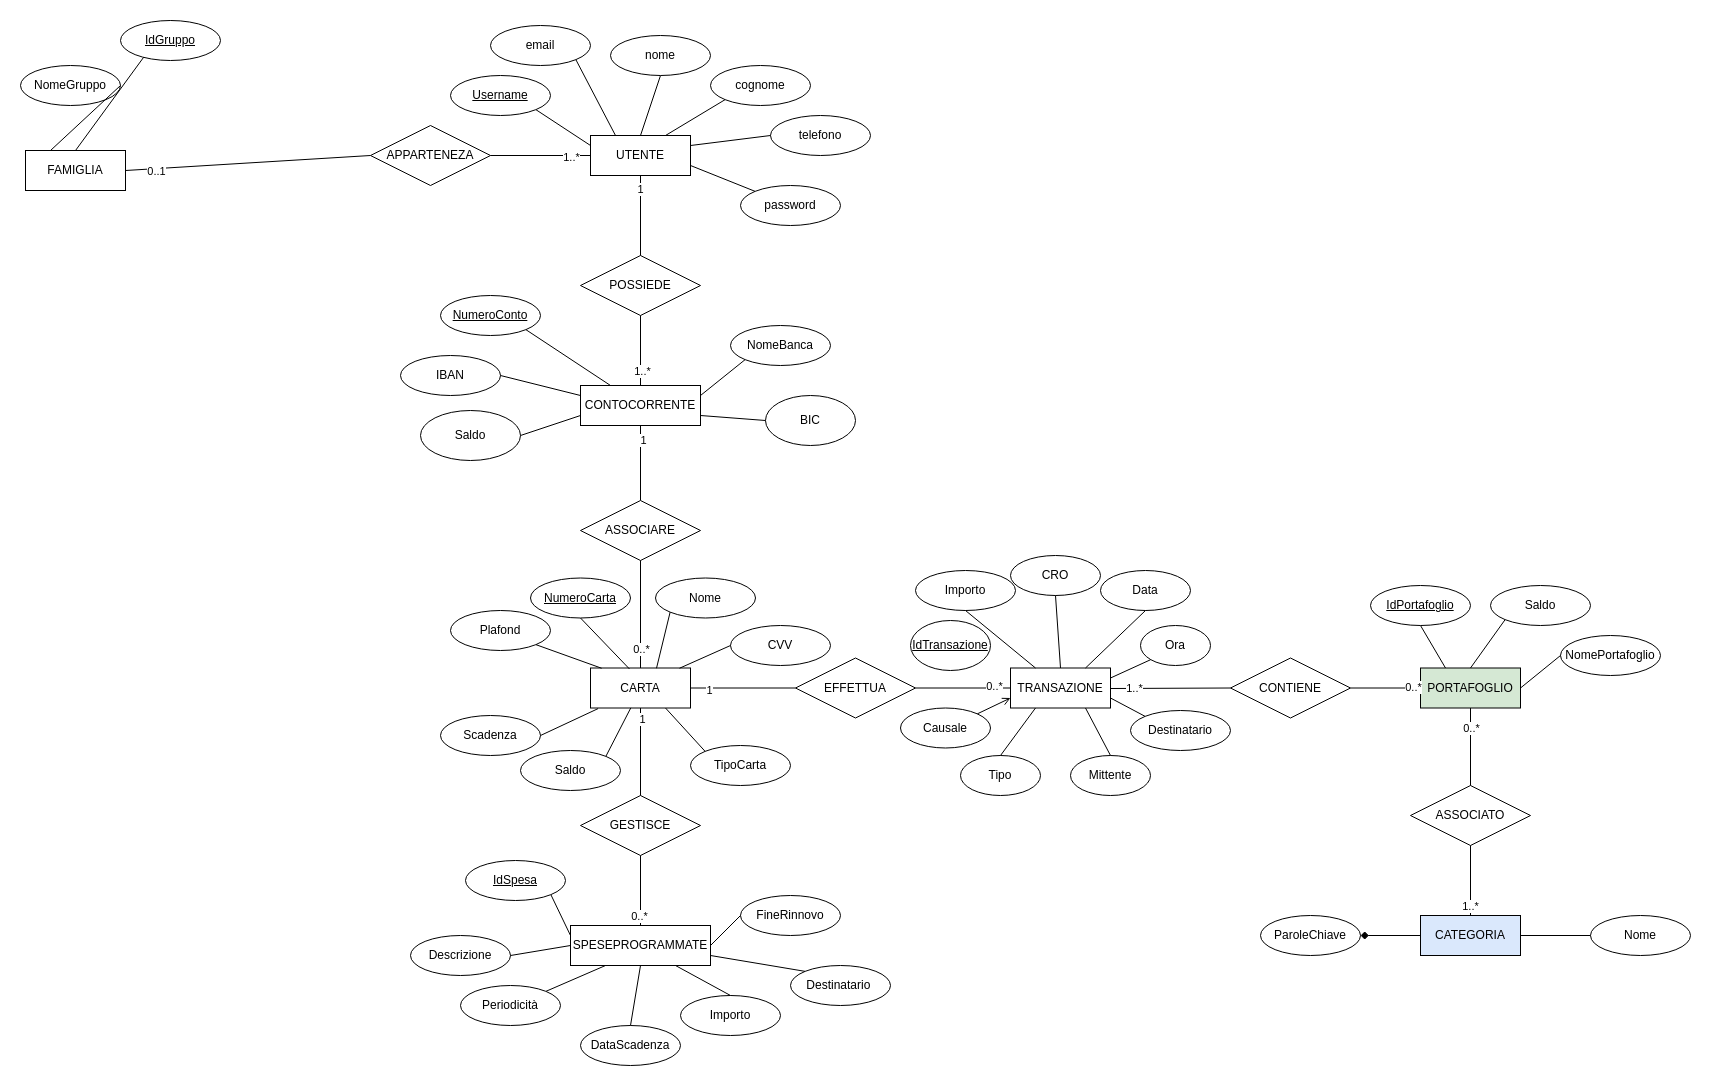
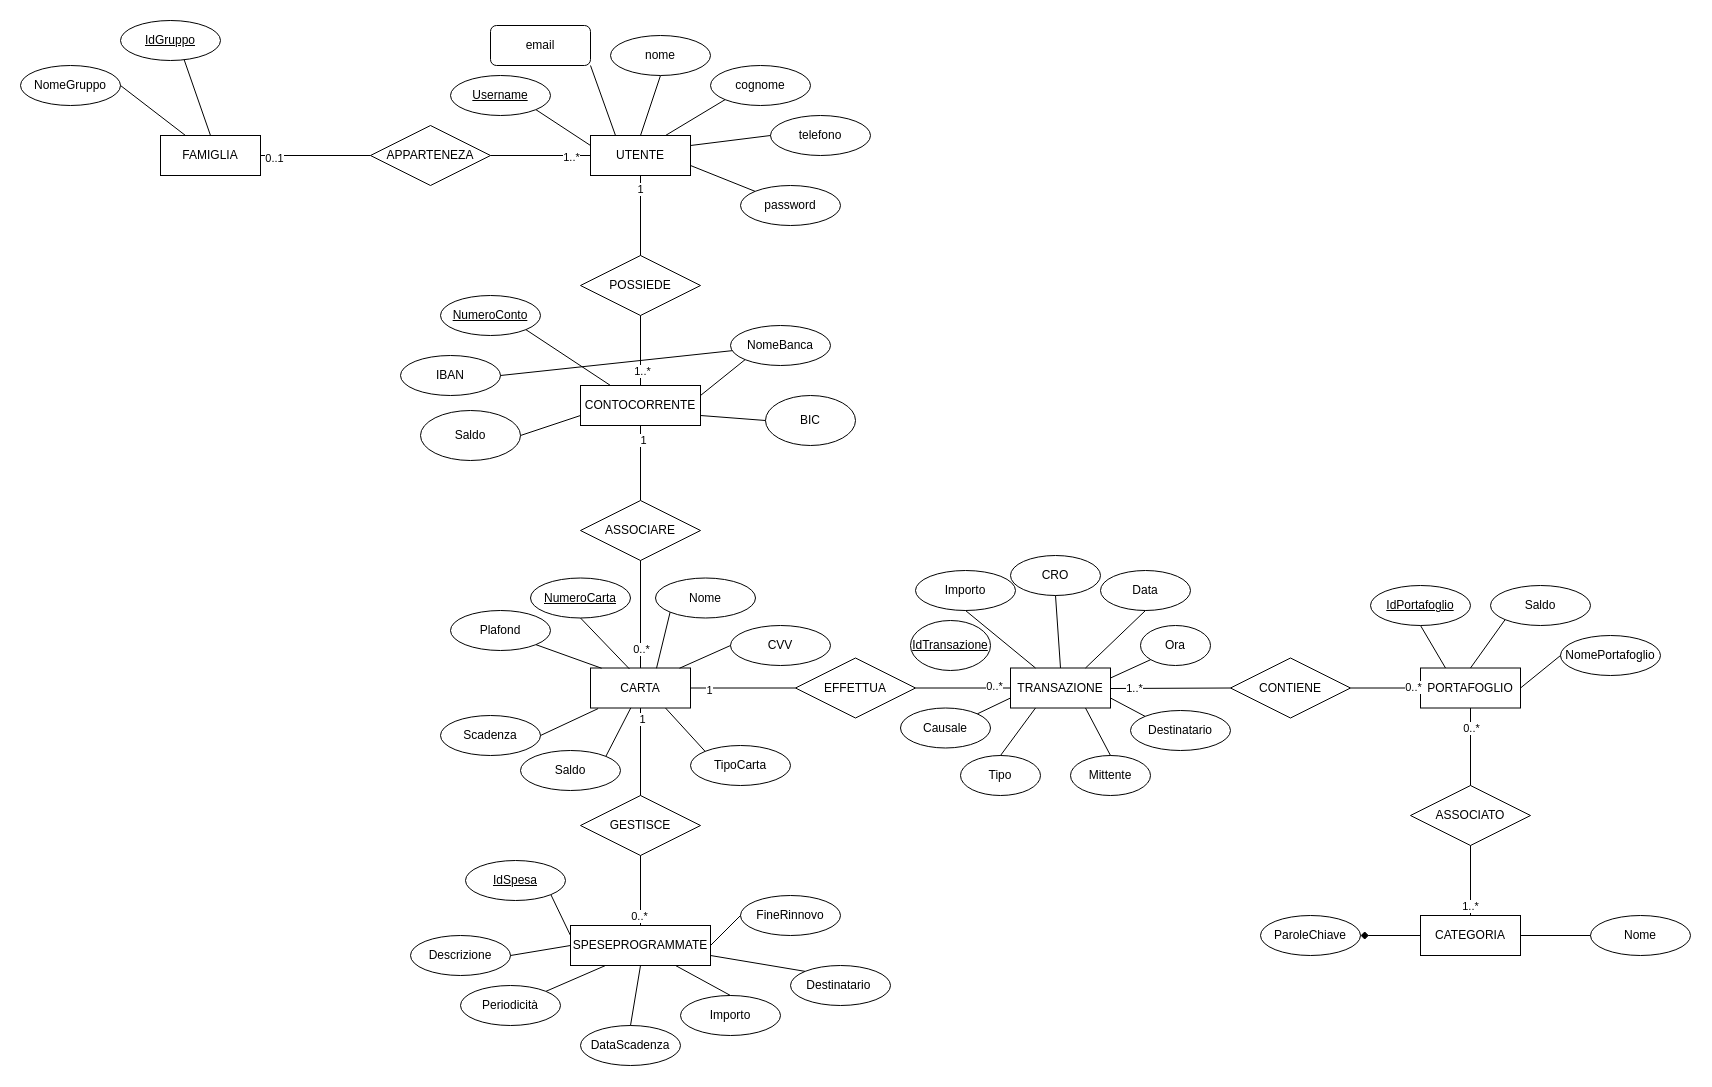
(541, 46) -> (541, 46)
(76, 171) -> (211, 156)
(541, 386) -> (616, 363)
(1471, 688) -> (1471, 688)
(1006, 700) -> (1006, 700)
(1471, 936) -> (1471, 936)
